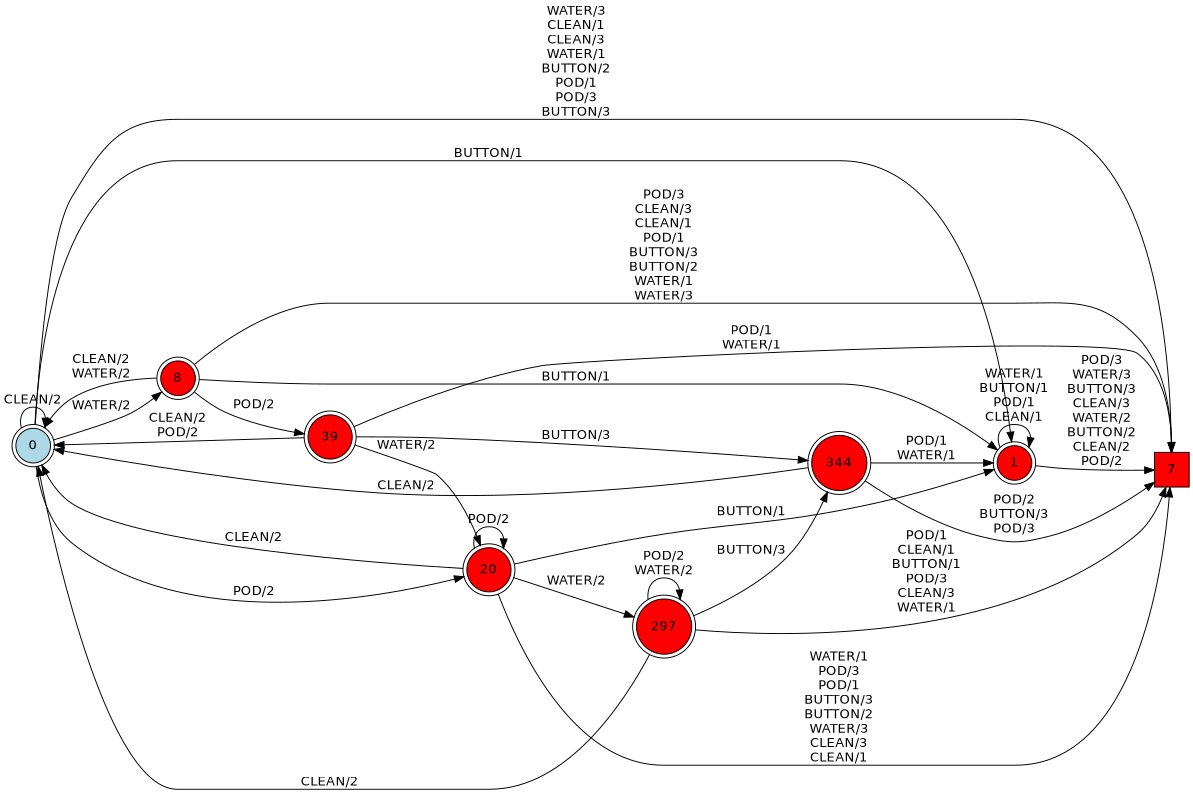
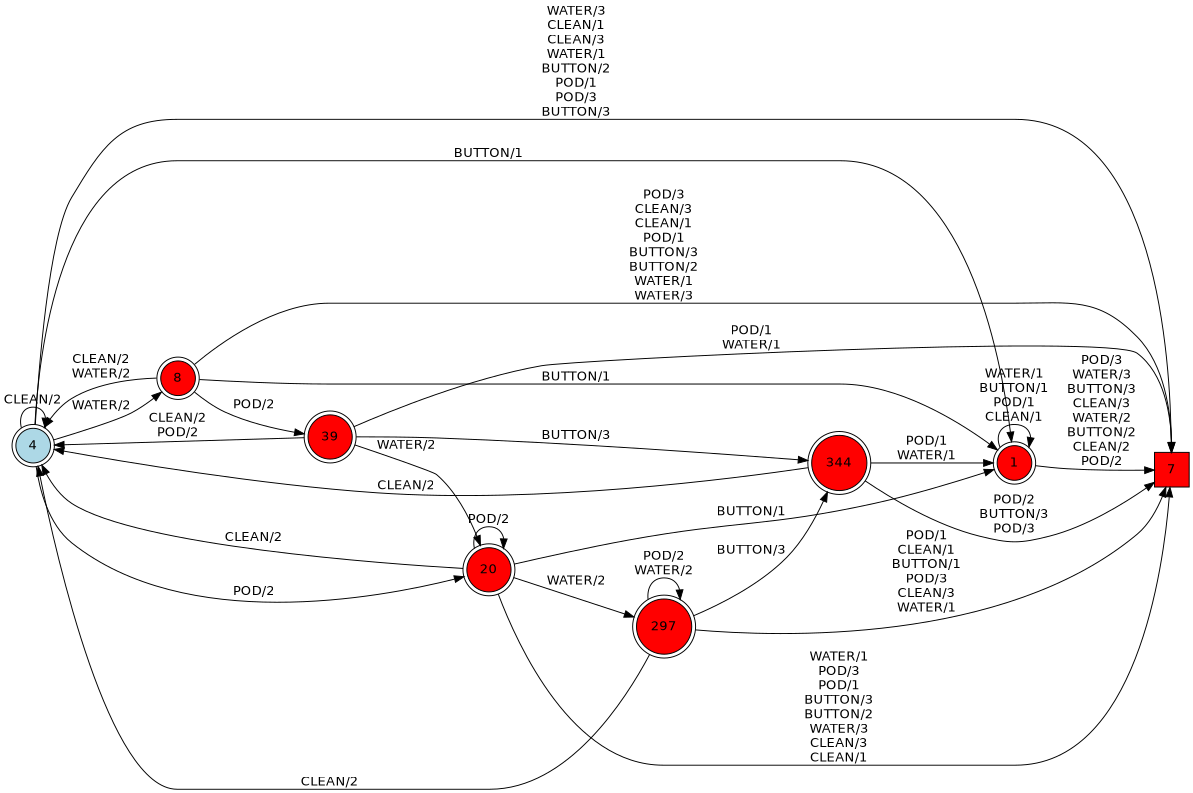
(33, 446) -> (33, 446)
